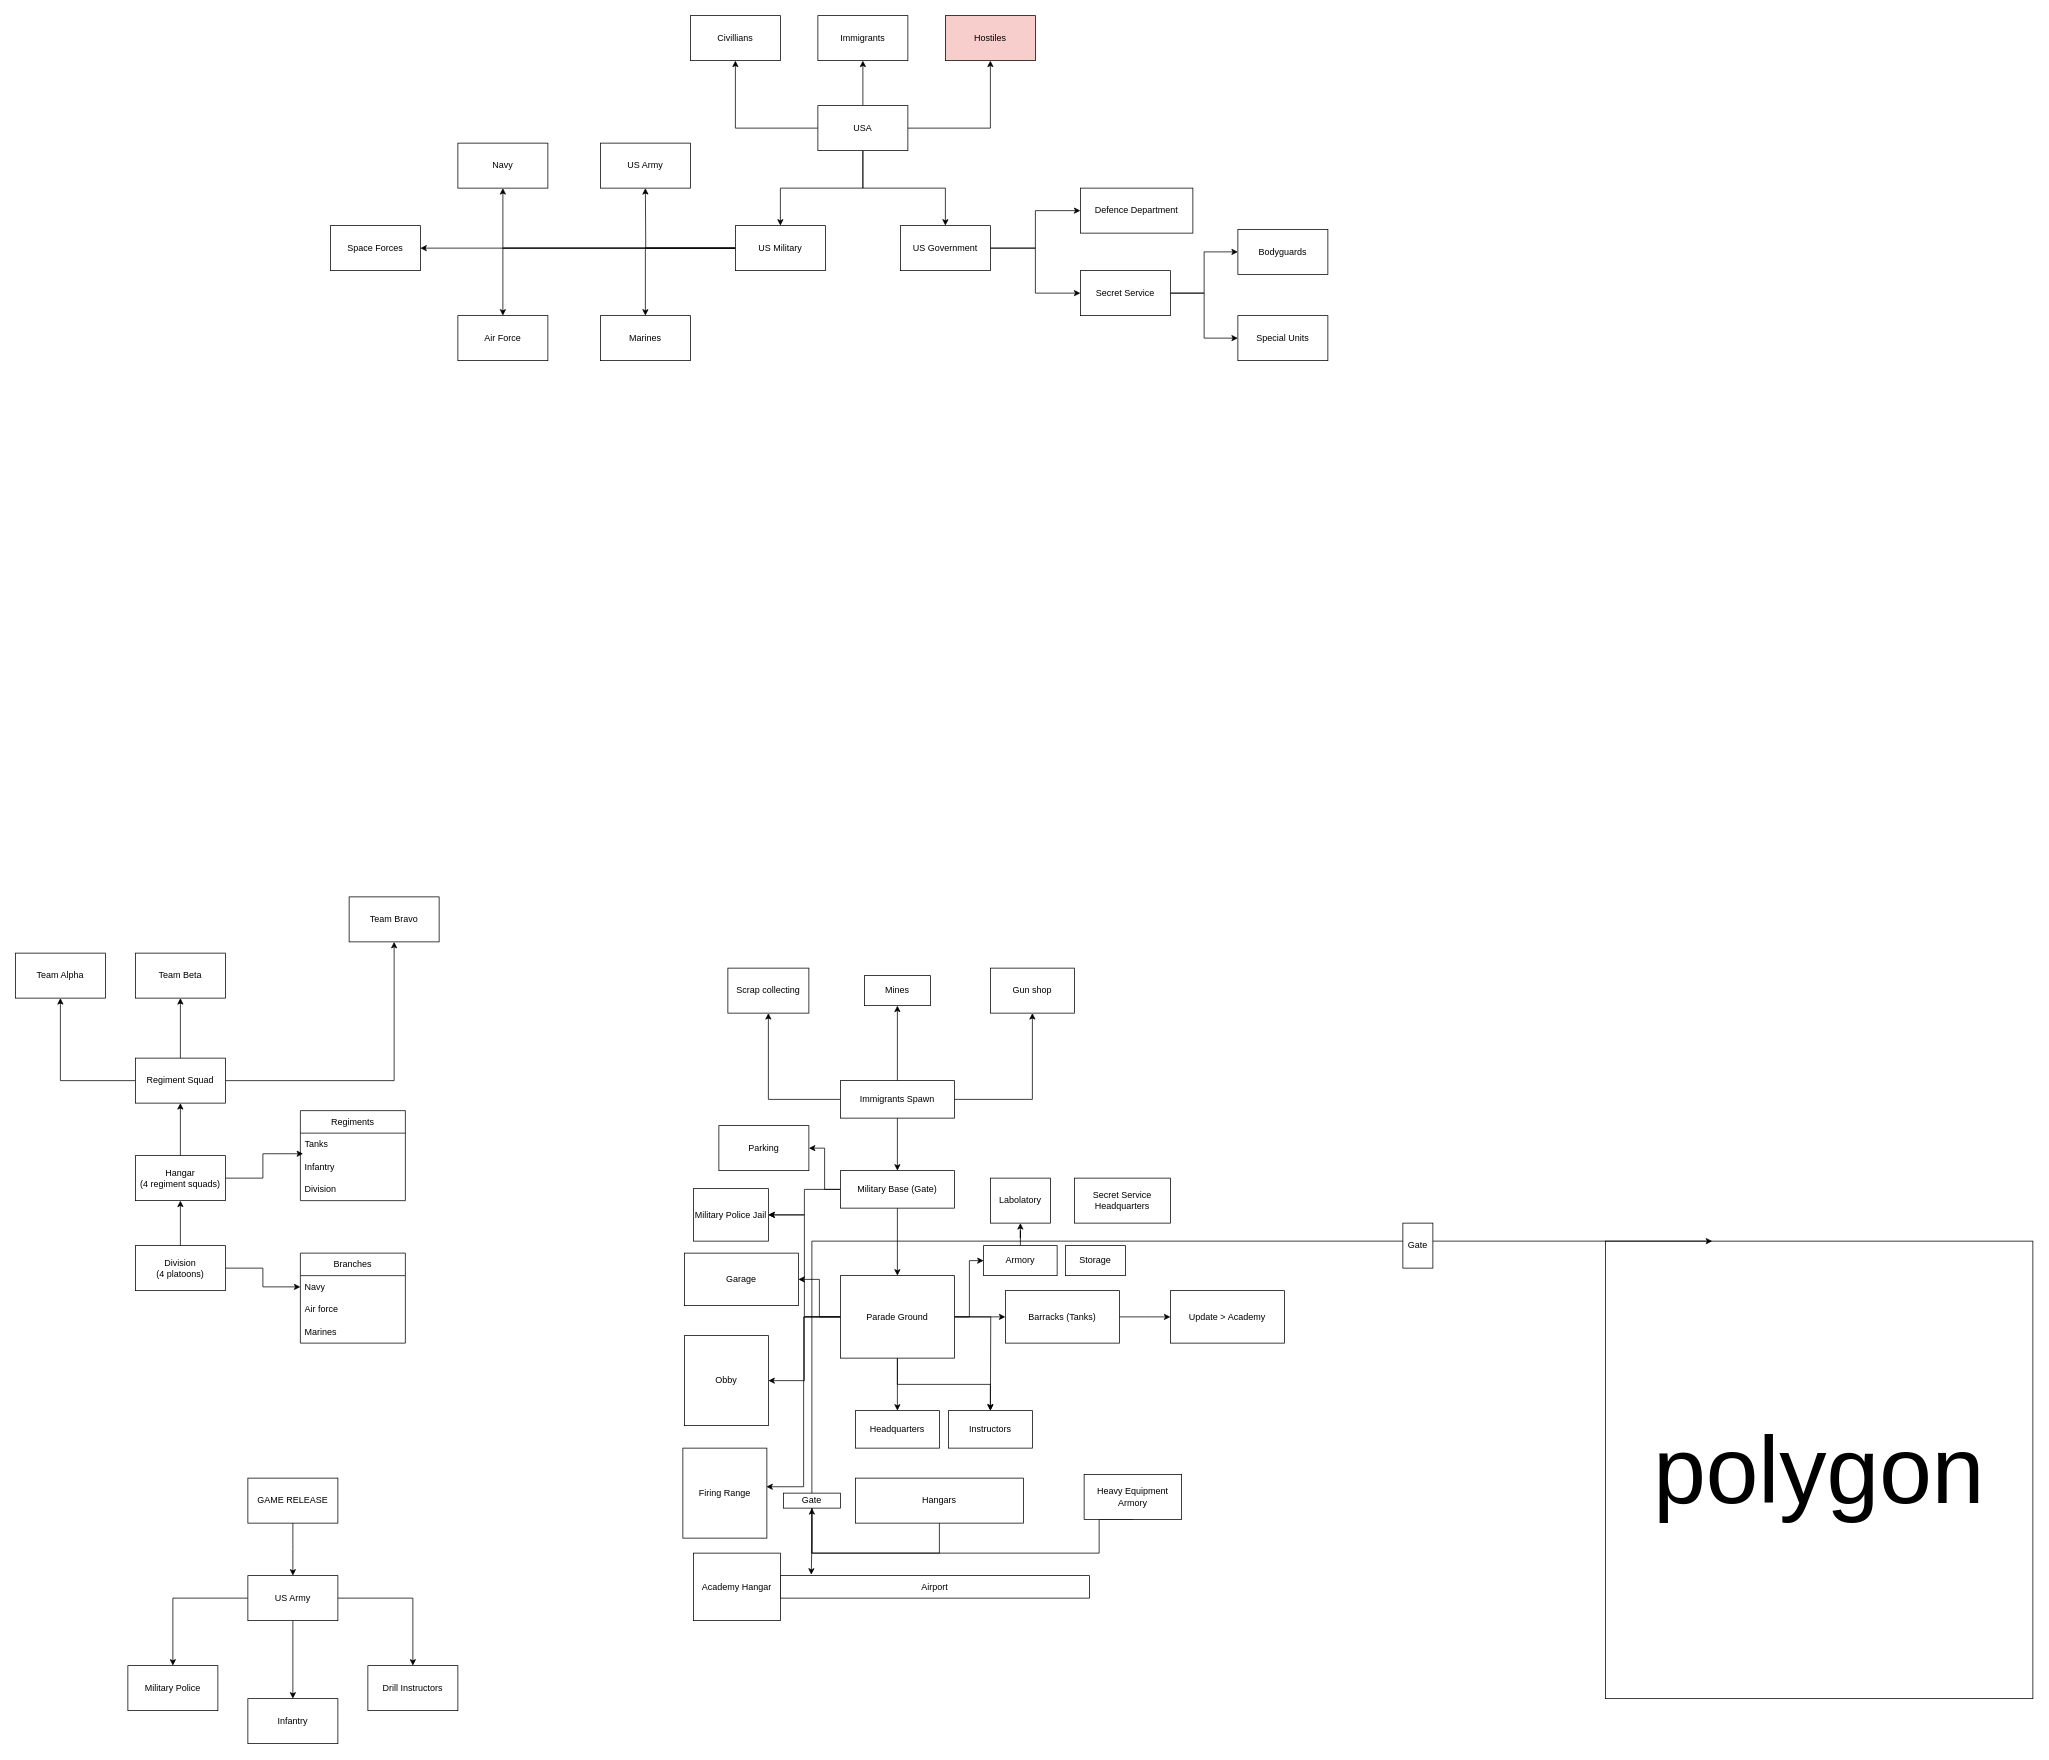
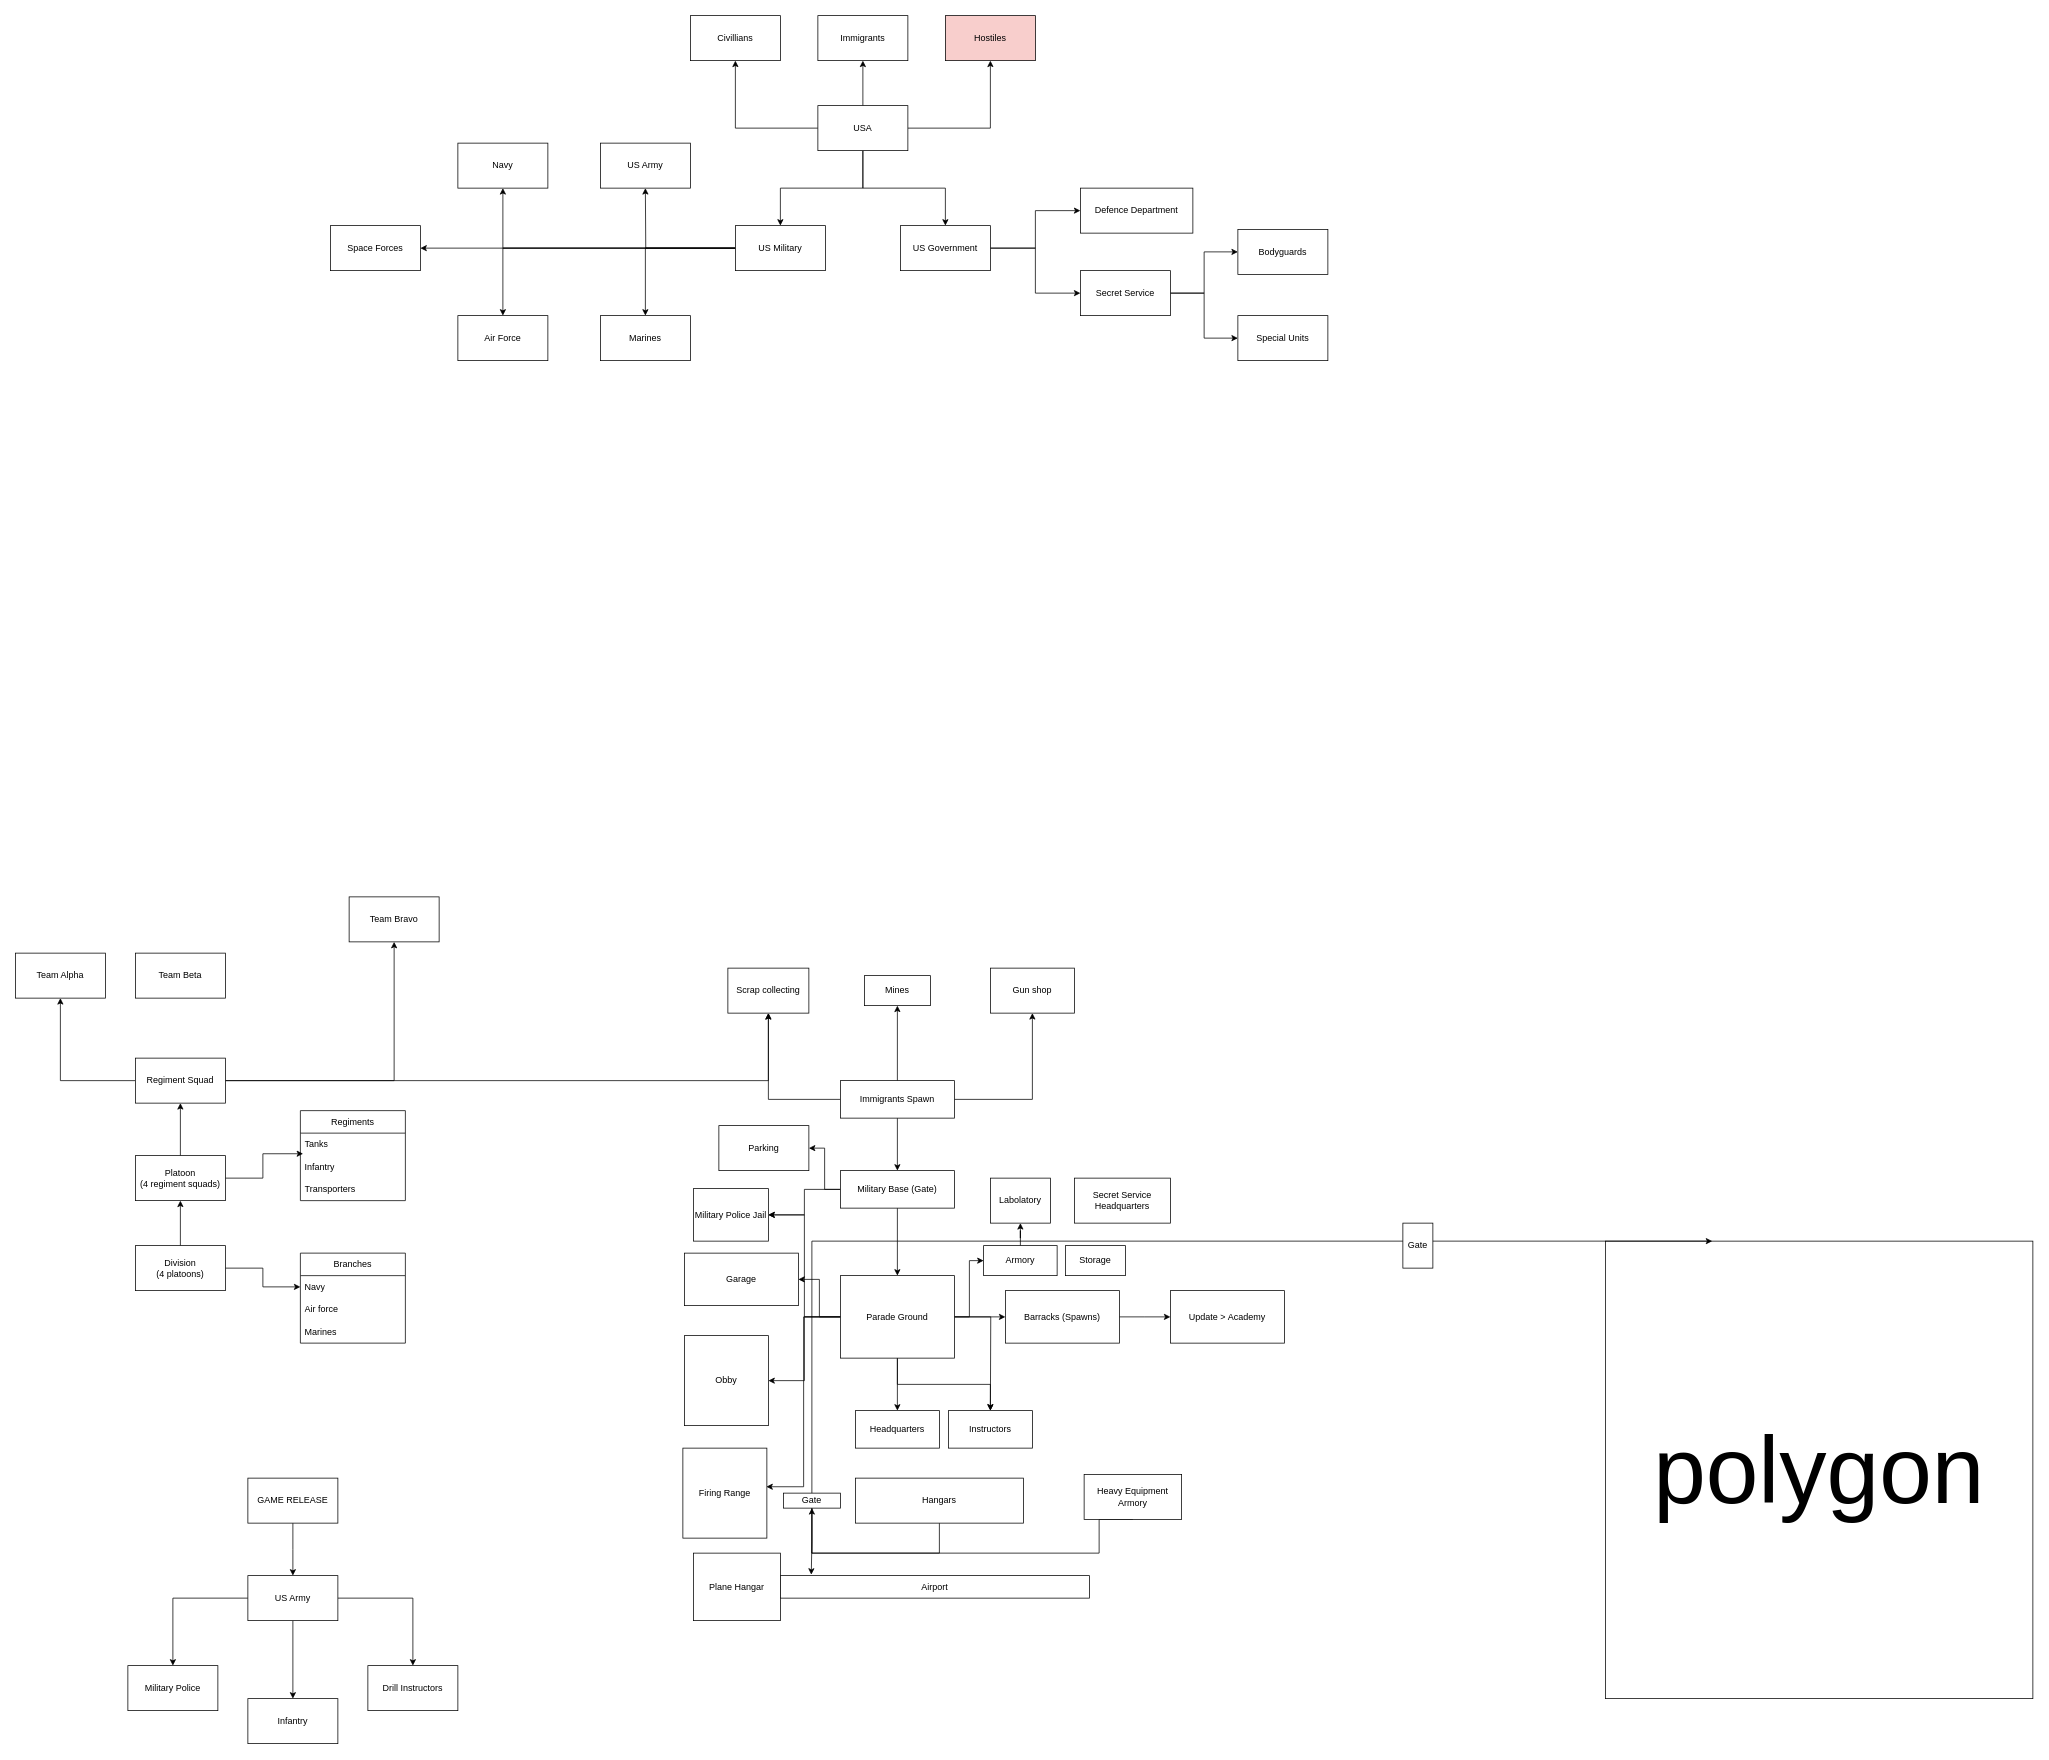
(180, 1031) -> (581, 1080)
(180, 1178) -> (180, 1178)
(322, 1189) -> (335, 1189)
(1062, 1317) -> (1062, 1317)
(737, 1587) -> (737, 1587)
